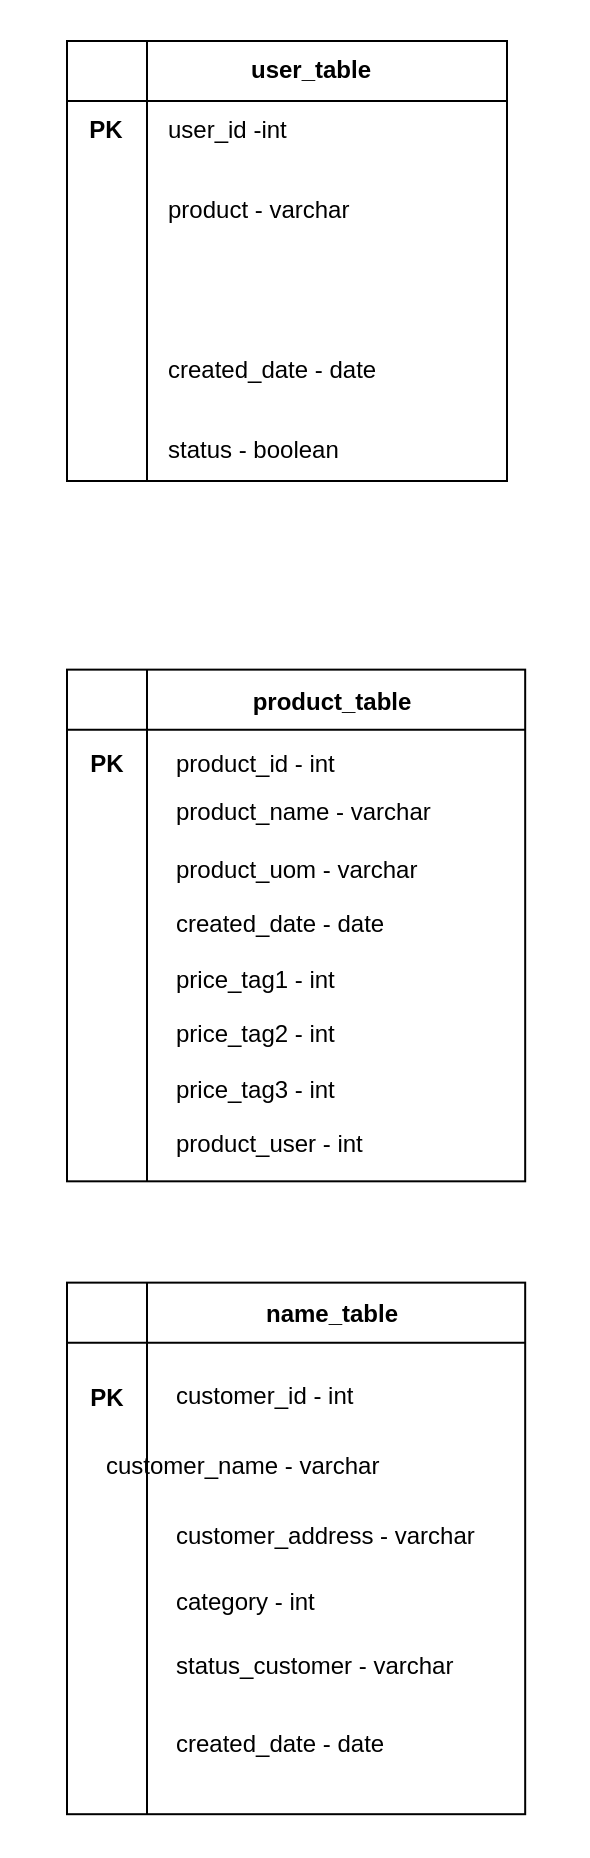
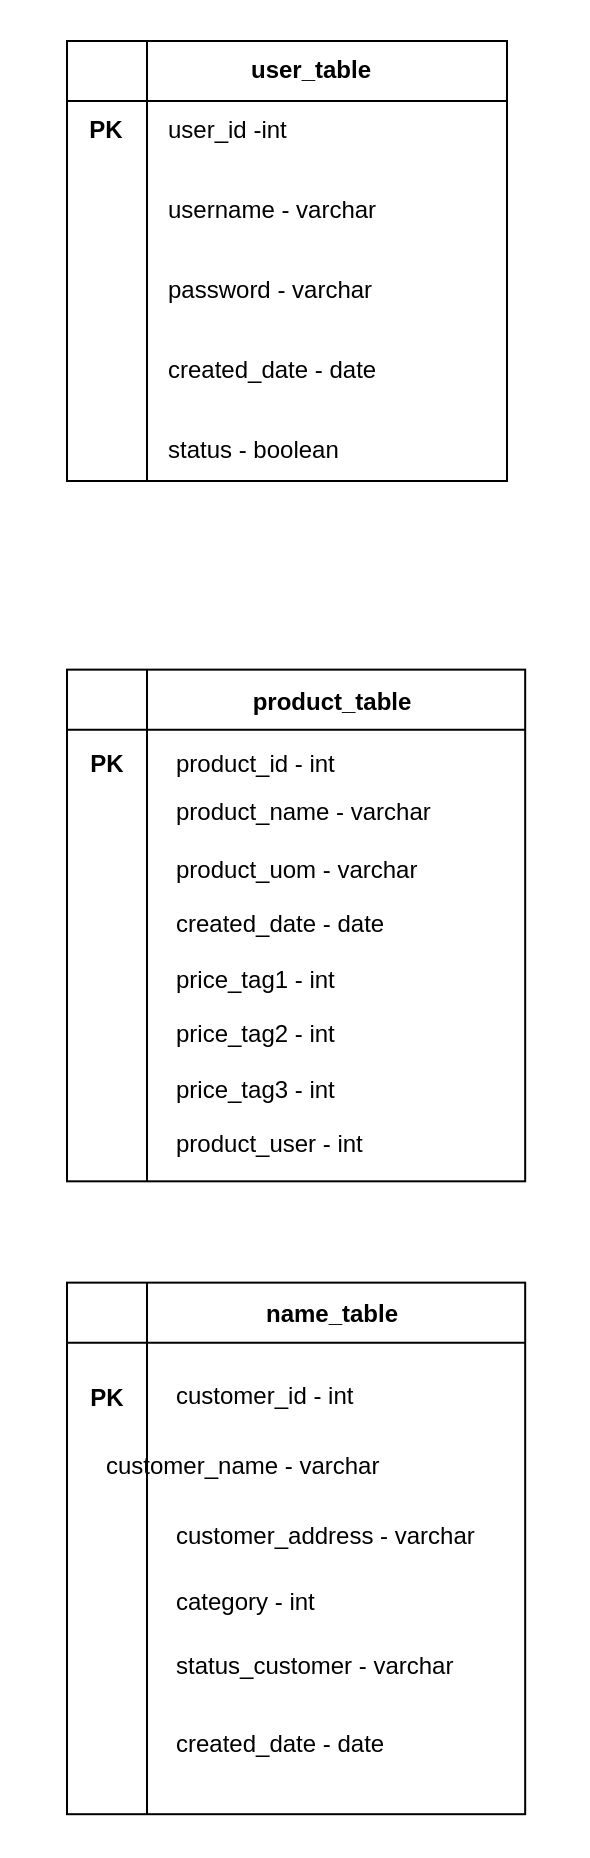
(277, 211) -> (284, 211)
none -> (311, 291)
